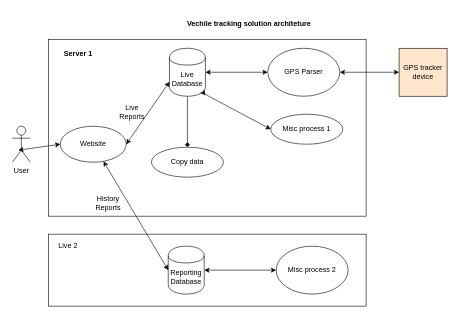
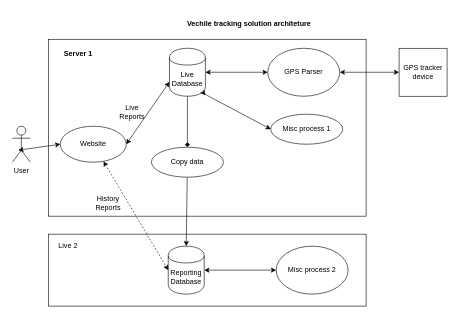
(423, 72) -> (423, 72)
(136, 215) -> (136, 215)
none -> (187, 228)
